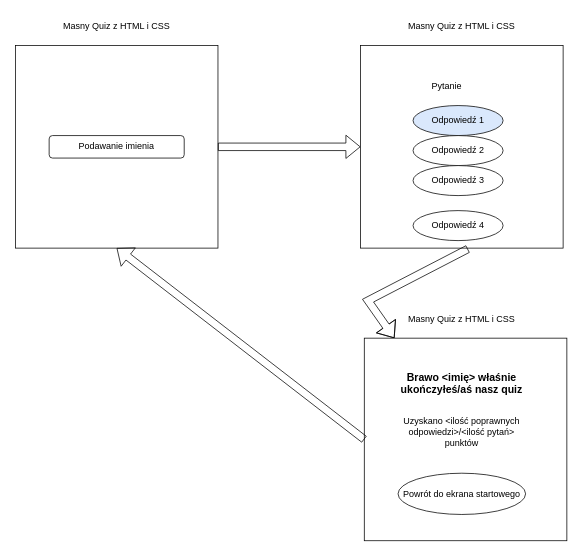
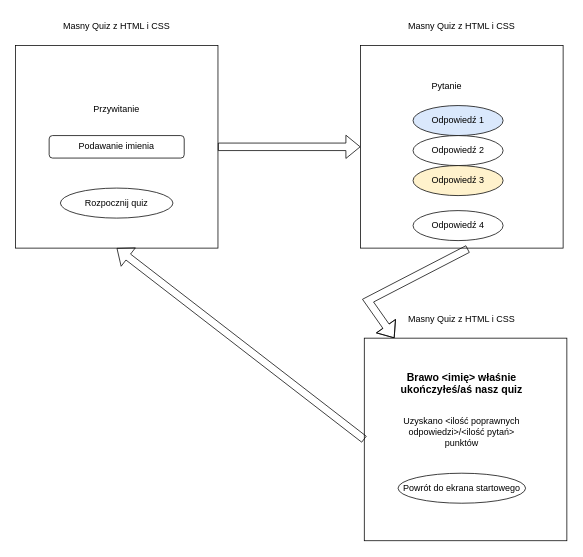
none -> (117, 109)
(458, 180) -> (458, 180)
none -> (117, 203)
(462, 494) -> (462, 488)
